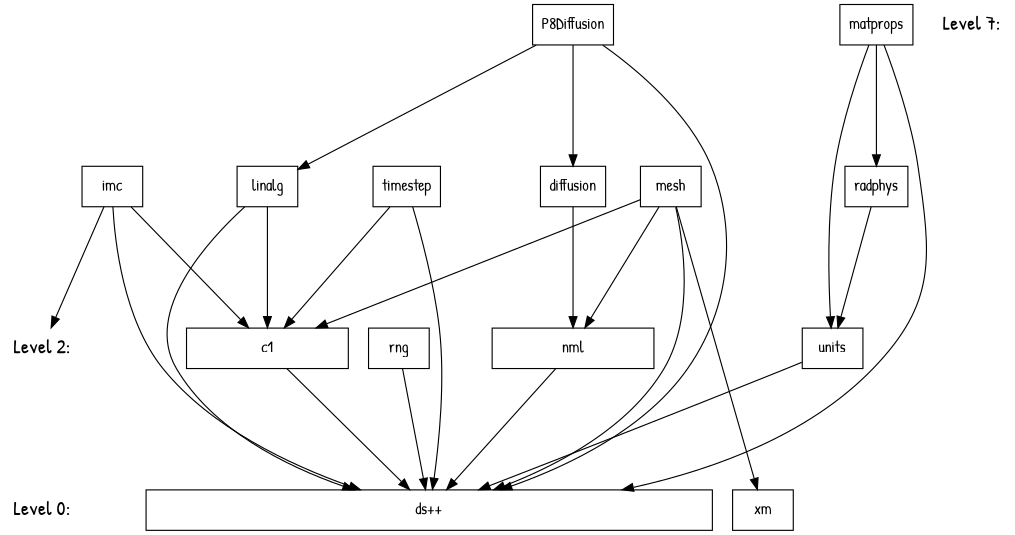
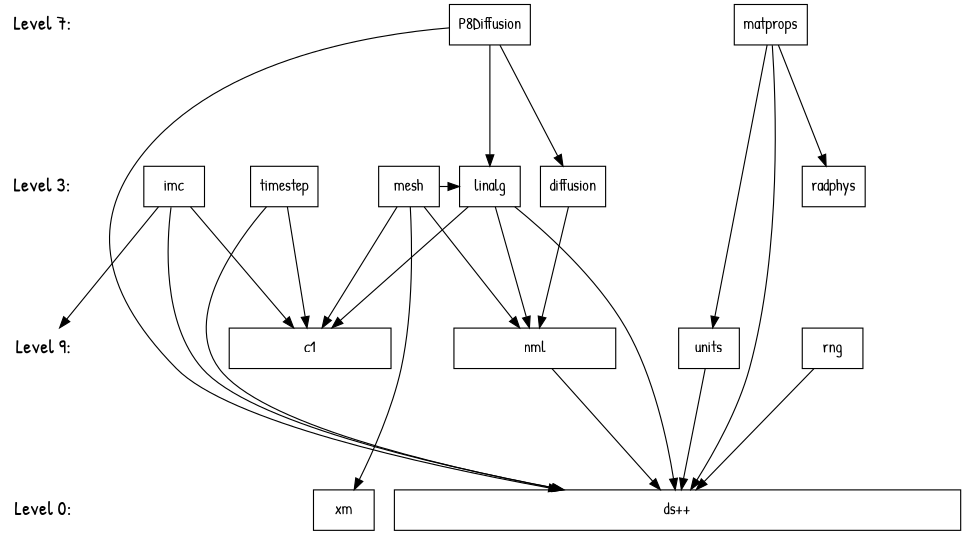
none -> (43, 187)
none -> (511, 262)
(856, 262) -> none
(43, 348) -> (44, 348)
(654, 384) -> (444, 187)
(344, 425) -> none
